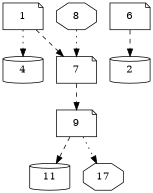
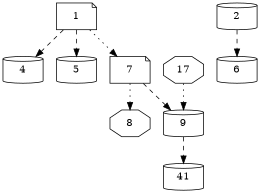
(130, 16) -> (237, 70)
(23, 39) -> (52, 41)
(77, 39) -> (130, 93)
(130, 39) -> (237, 39)
(47, 40) -> (101, 40)
none -> (77, 70)
(77, 123) -> (184, 123)
(88, 147) -> (184, 93)
(50, 177) -> (184, 177)
